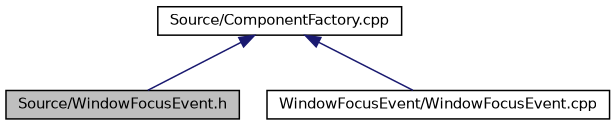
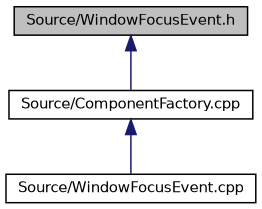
(194, 66) -> (131, 71)
(438, 105) -> (131, 188)
